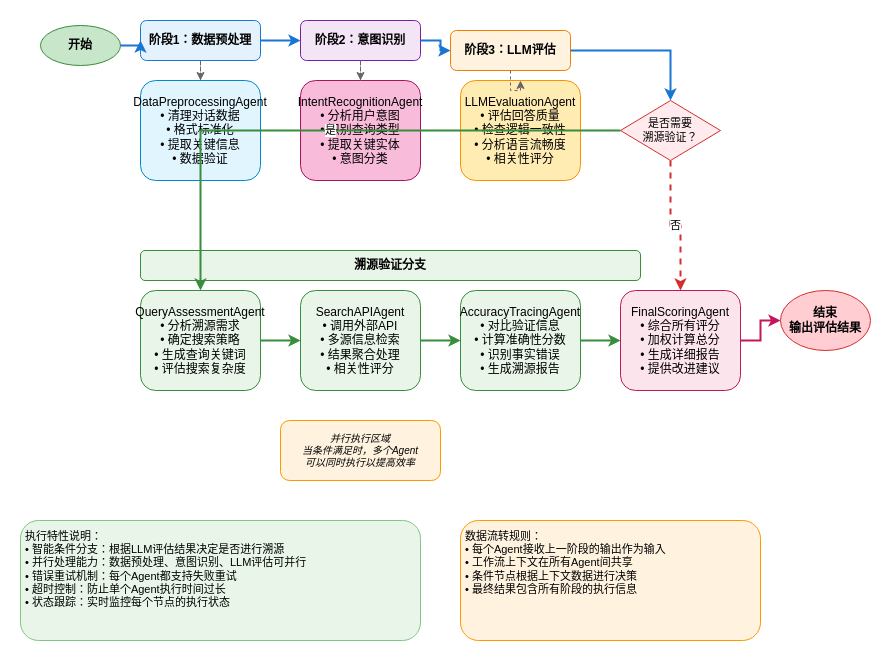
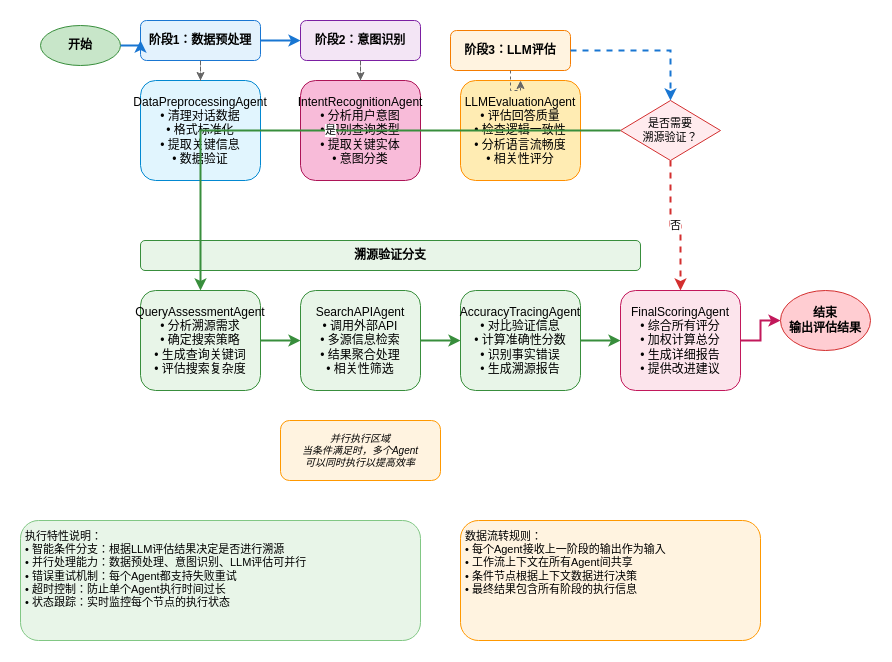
(436, 41) -> none
(643, 51) -> (643, 51)
(391, 266) -> (391, 256)
(361, 341) -> (361, 341)
